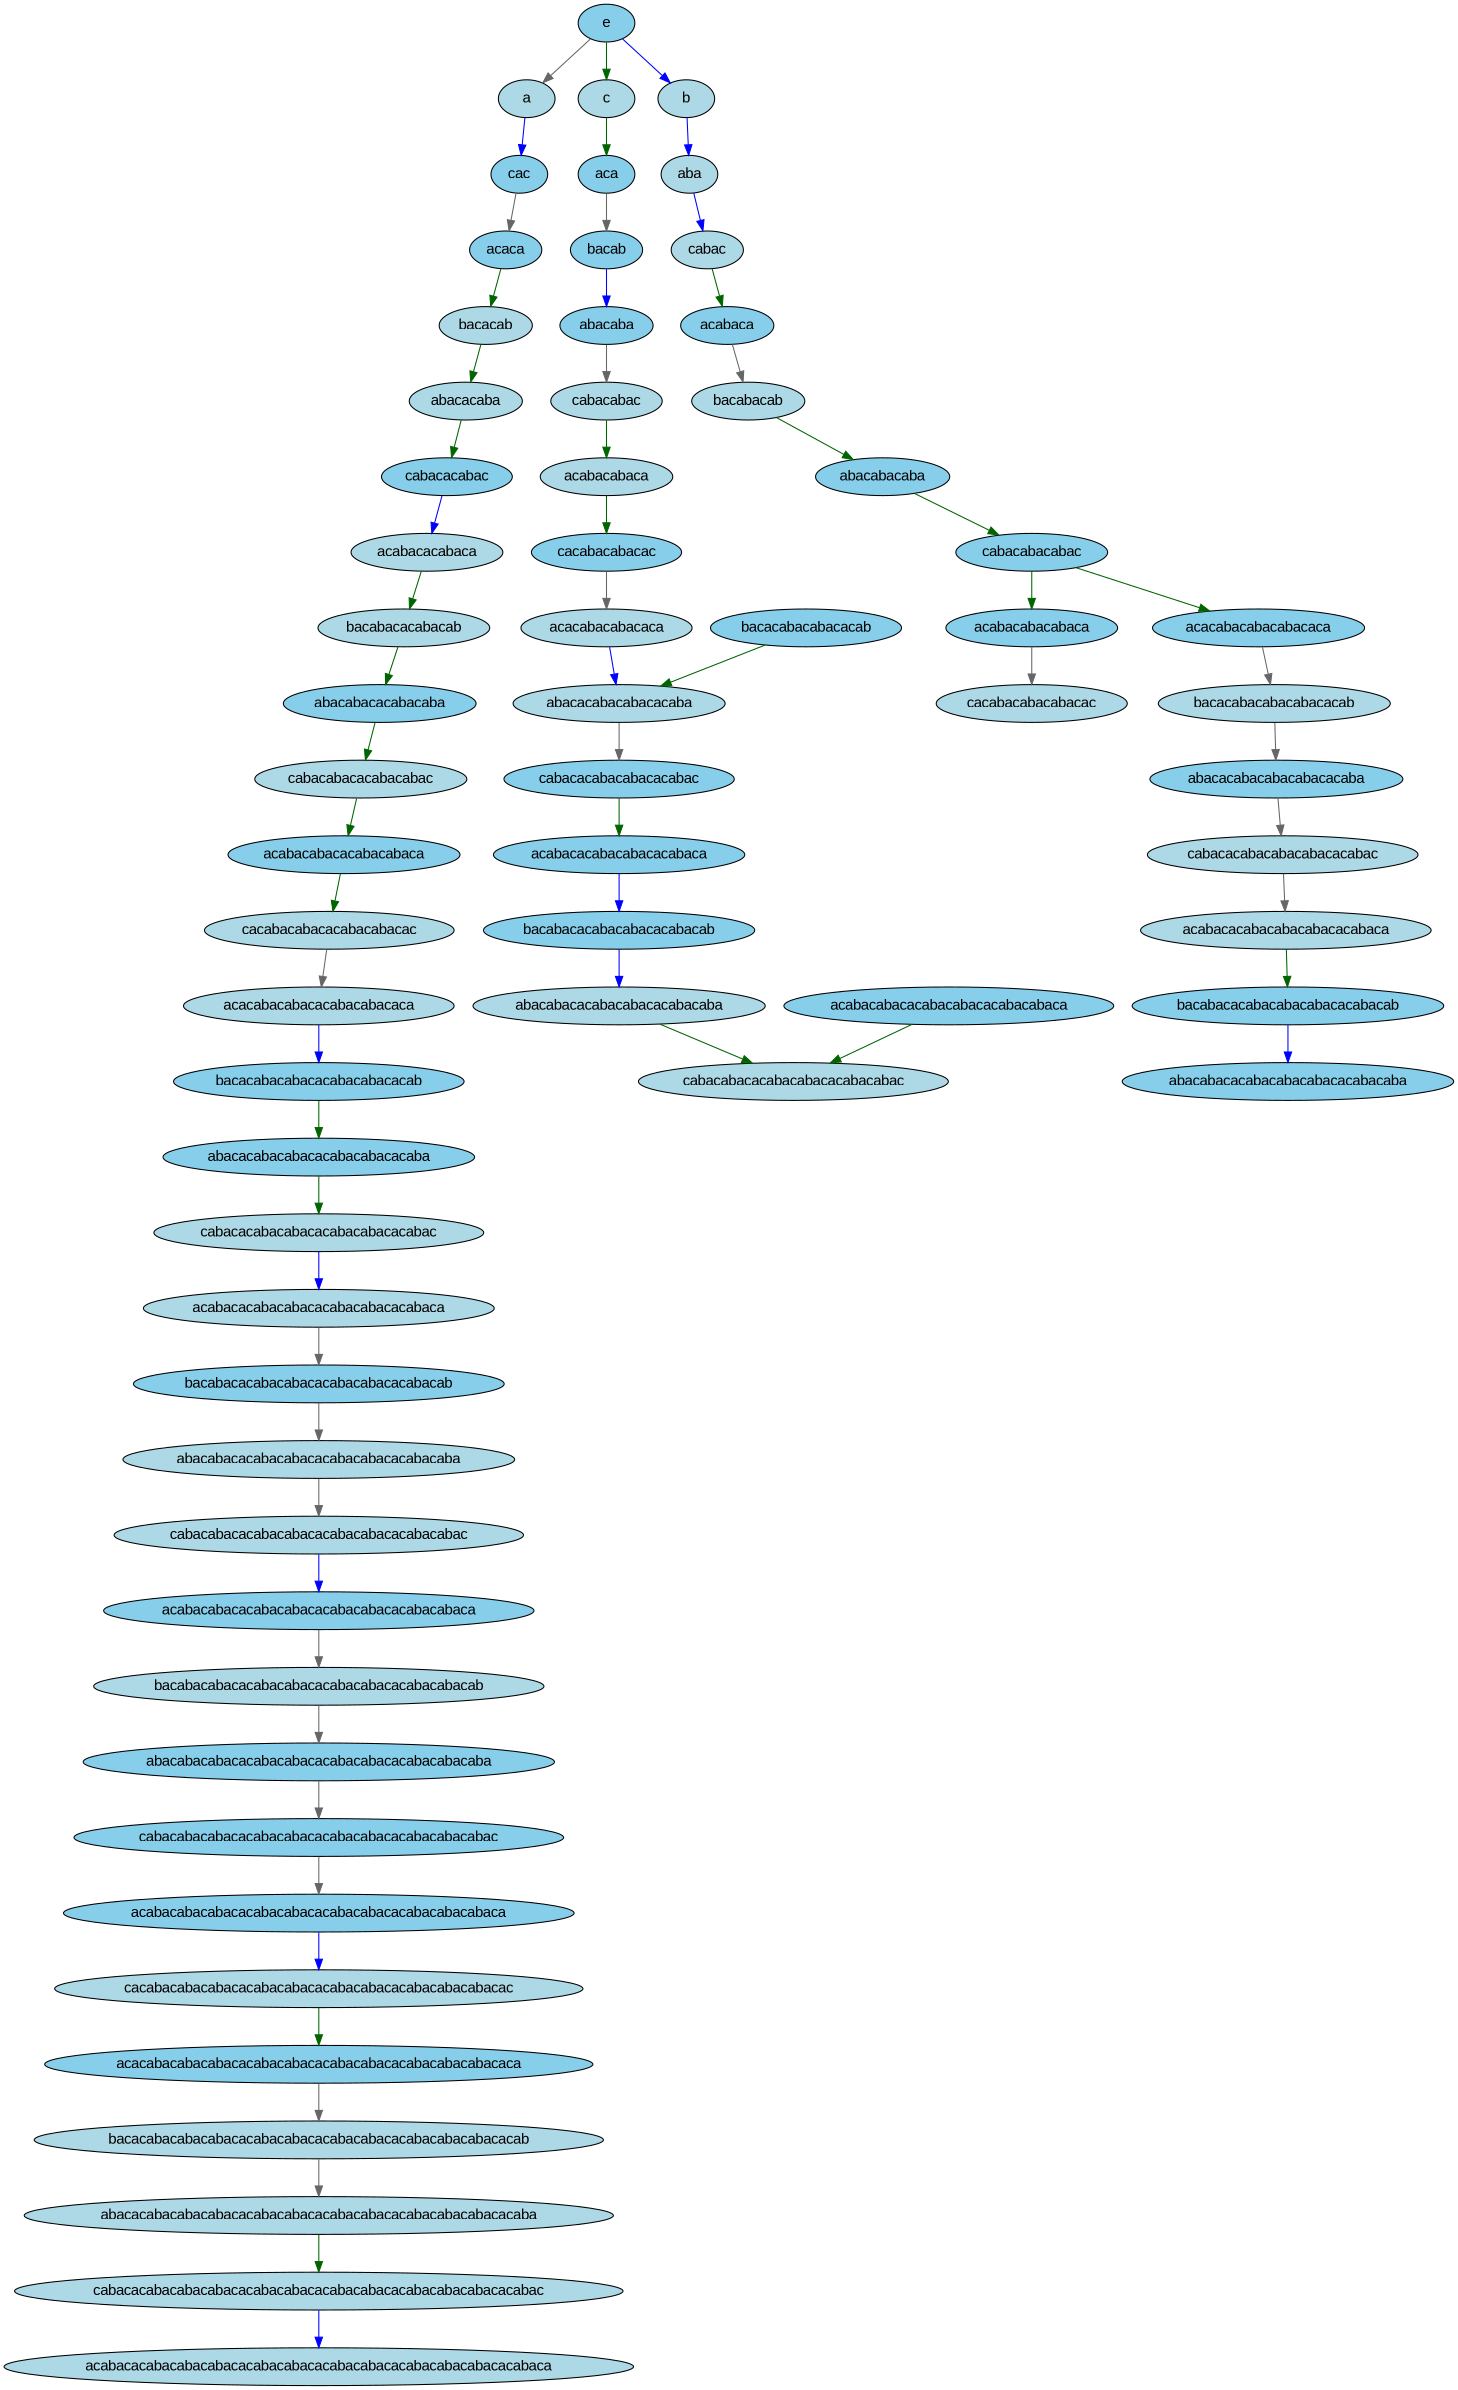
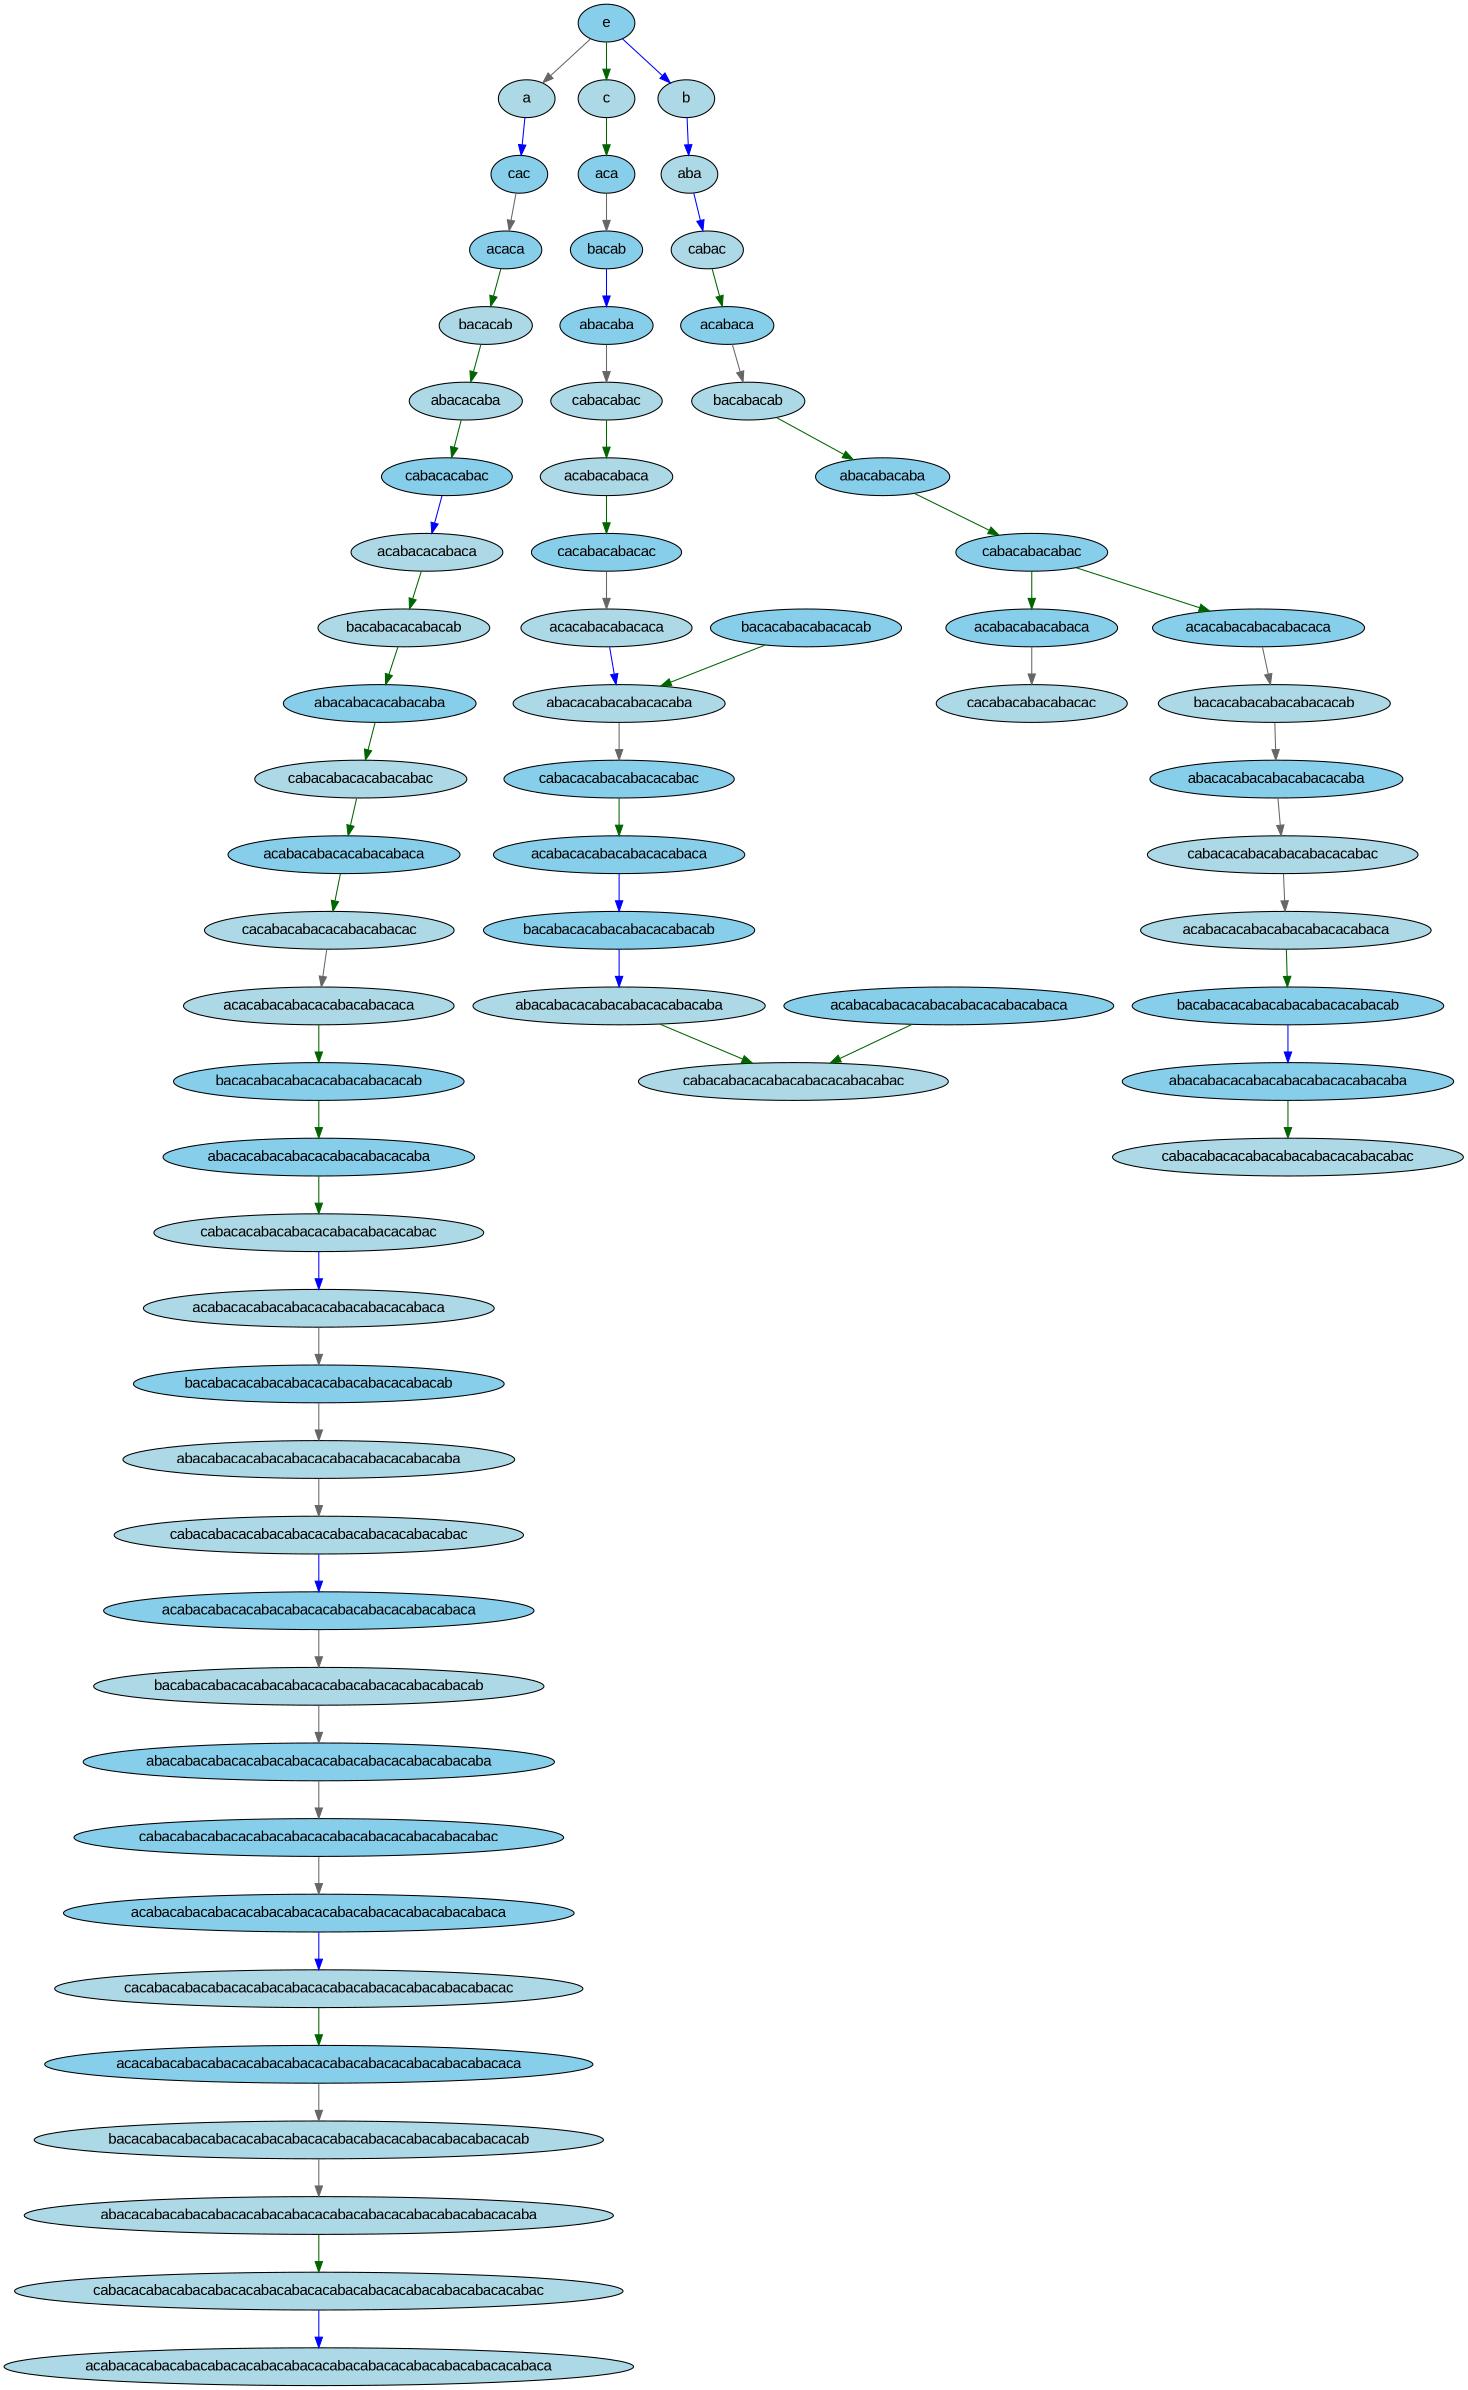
(319, 1039) -> (319, 1039)
none -> (1288, 1157)
